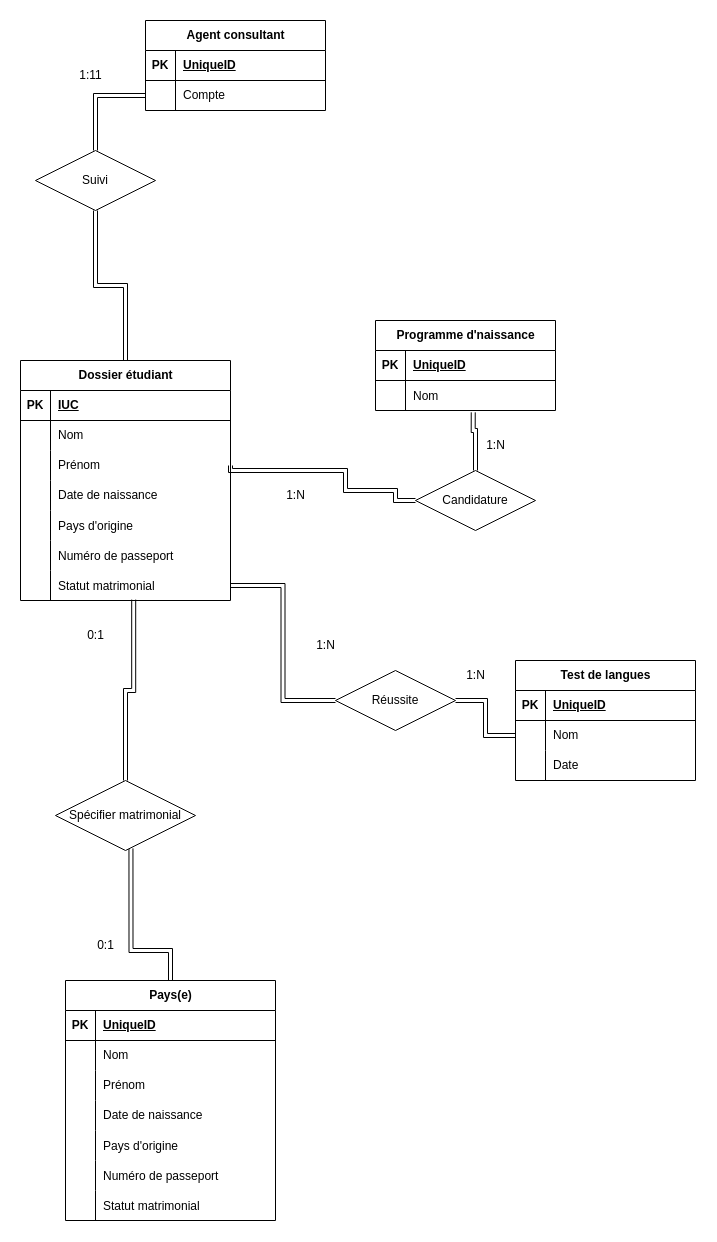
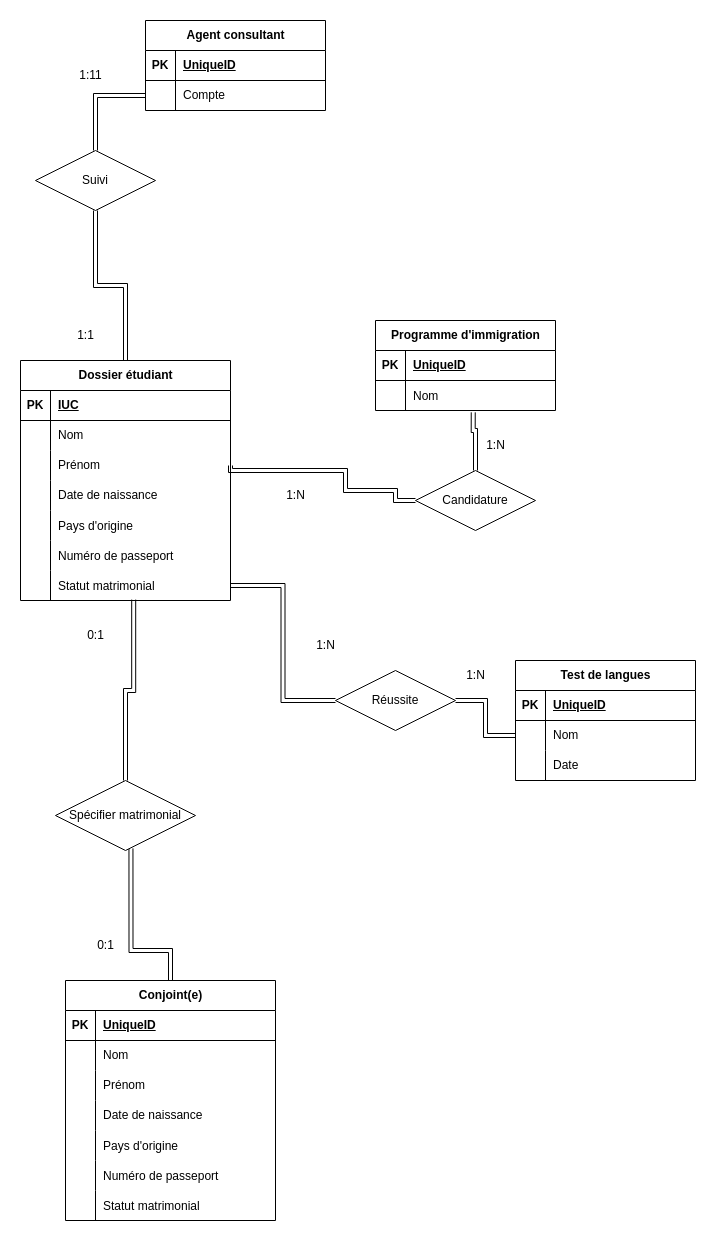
none -> (86, 336)
(466, 336) -> (466, 336)
(171, 996) -> (171, 996)
